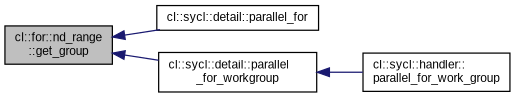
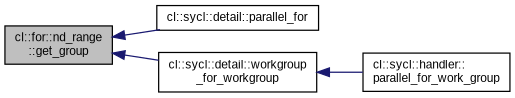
(238, 72) -> (238, 72)
